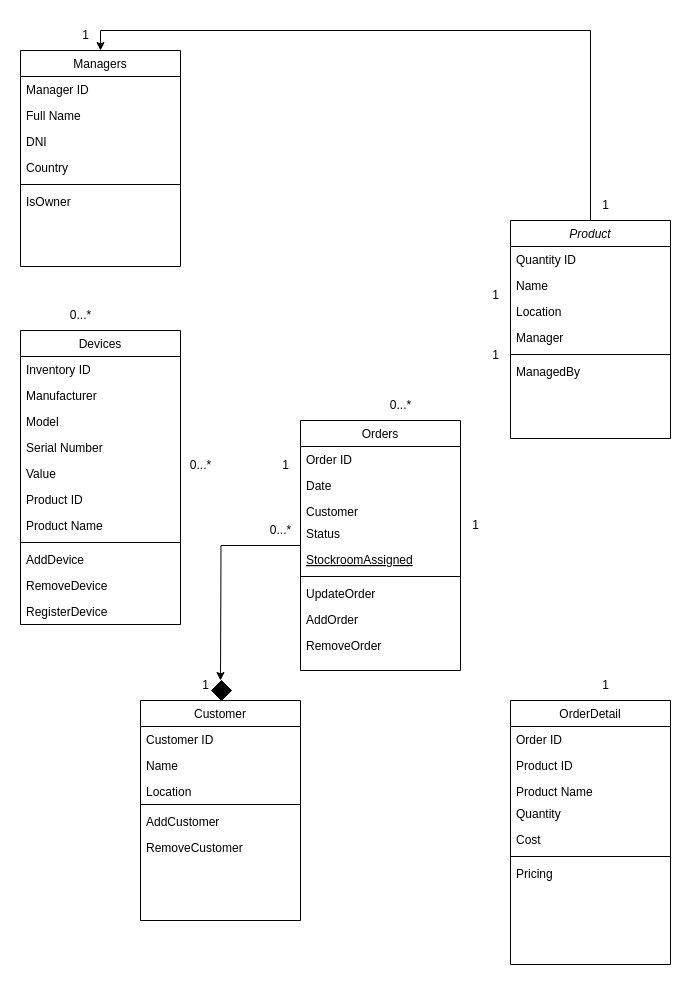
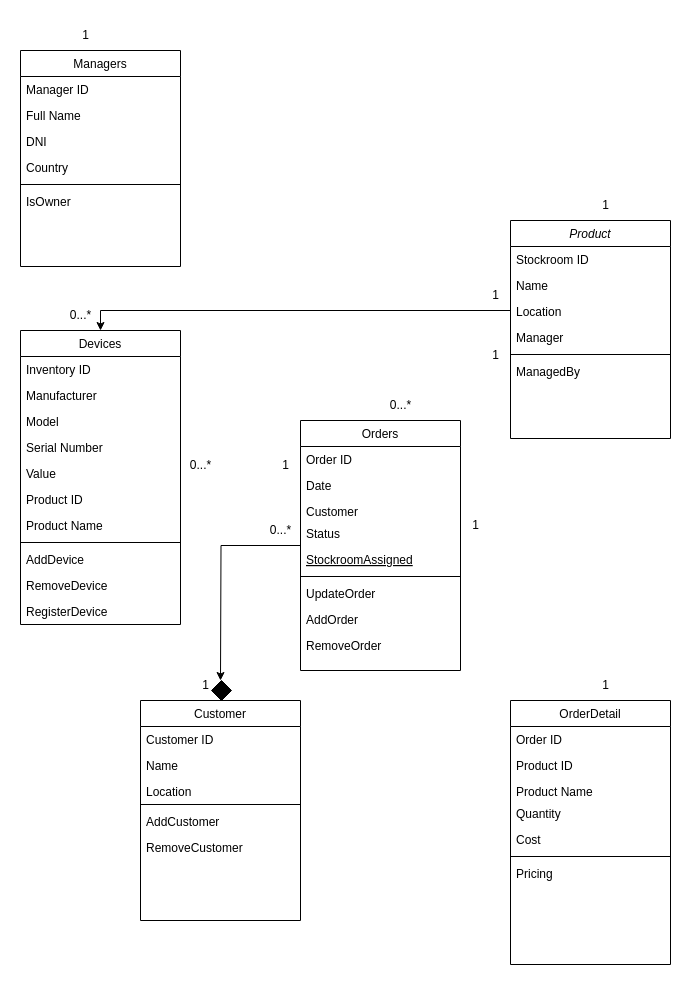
(435, 31) -> none
(550, 260) -> (555, 260)
none -> (299, 311)
